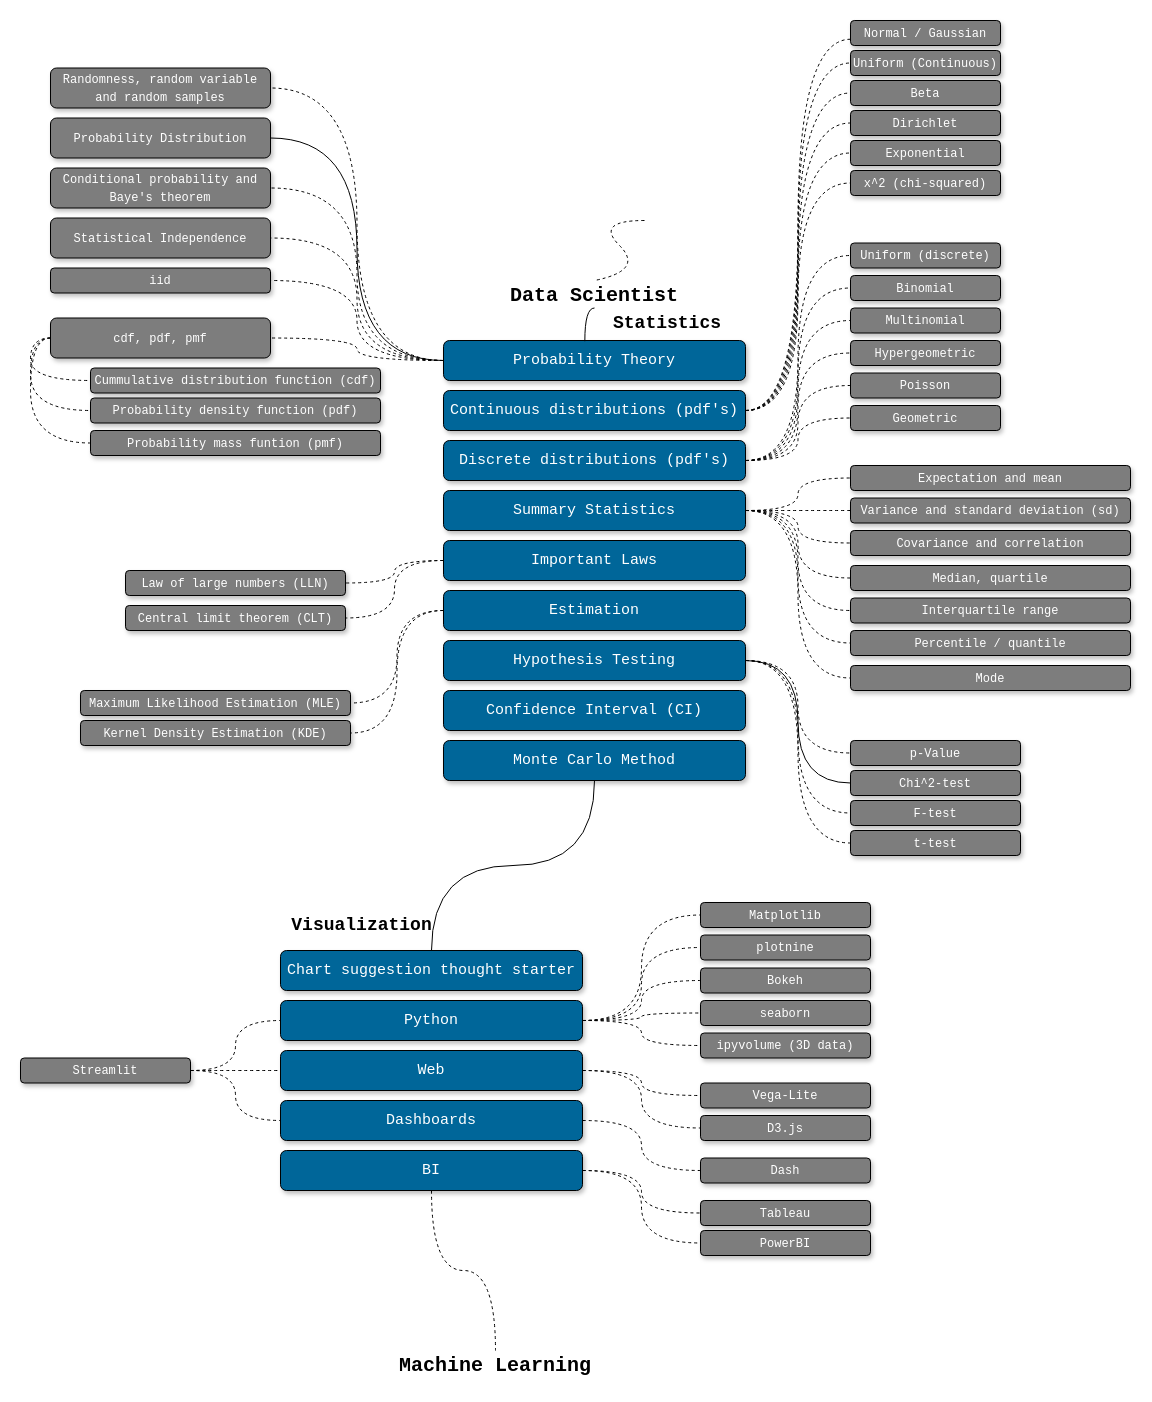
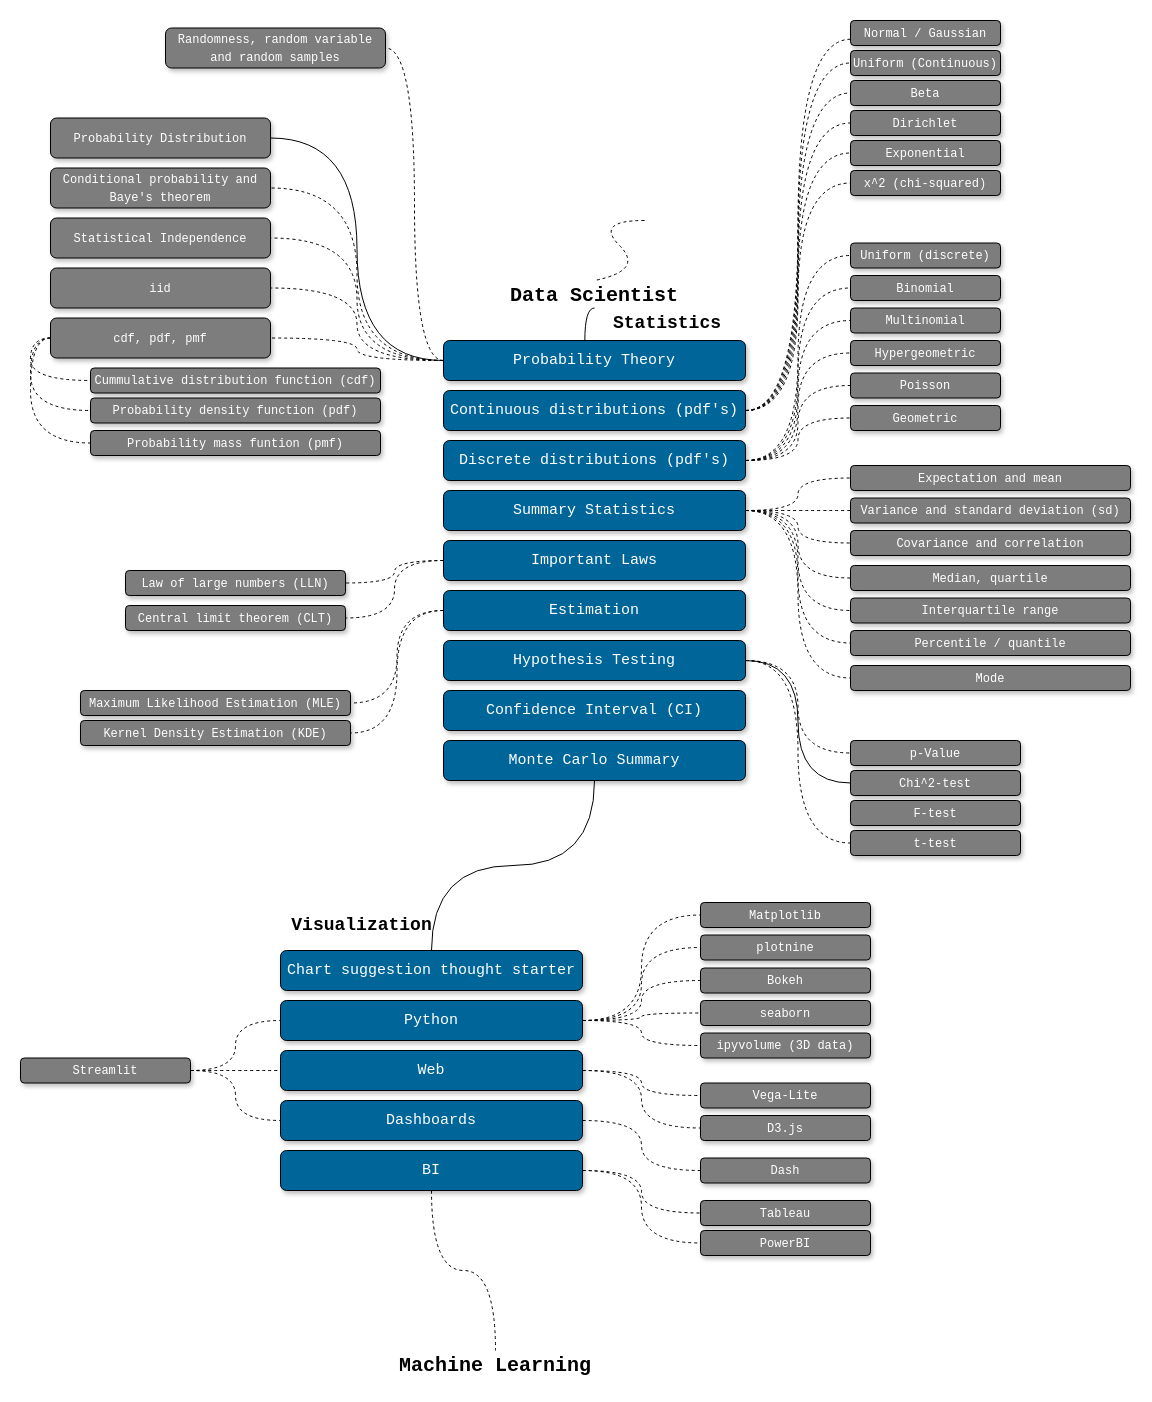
(161, 88) -> (276, 48)
(161, 281) -> (161, 288)
(595, 761) -> (595, 761)
(813, 797) -> none
